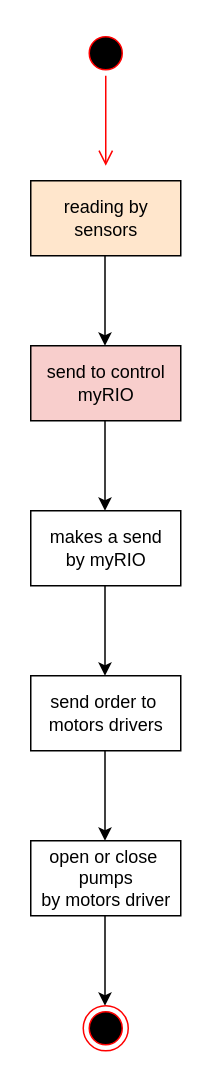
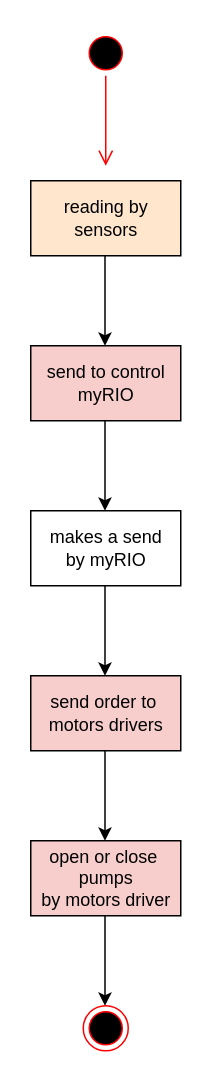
(106, 713) -> (106, 713)
(106, 878) -> (106, 878)
